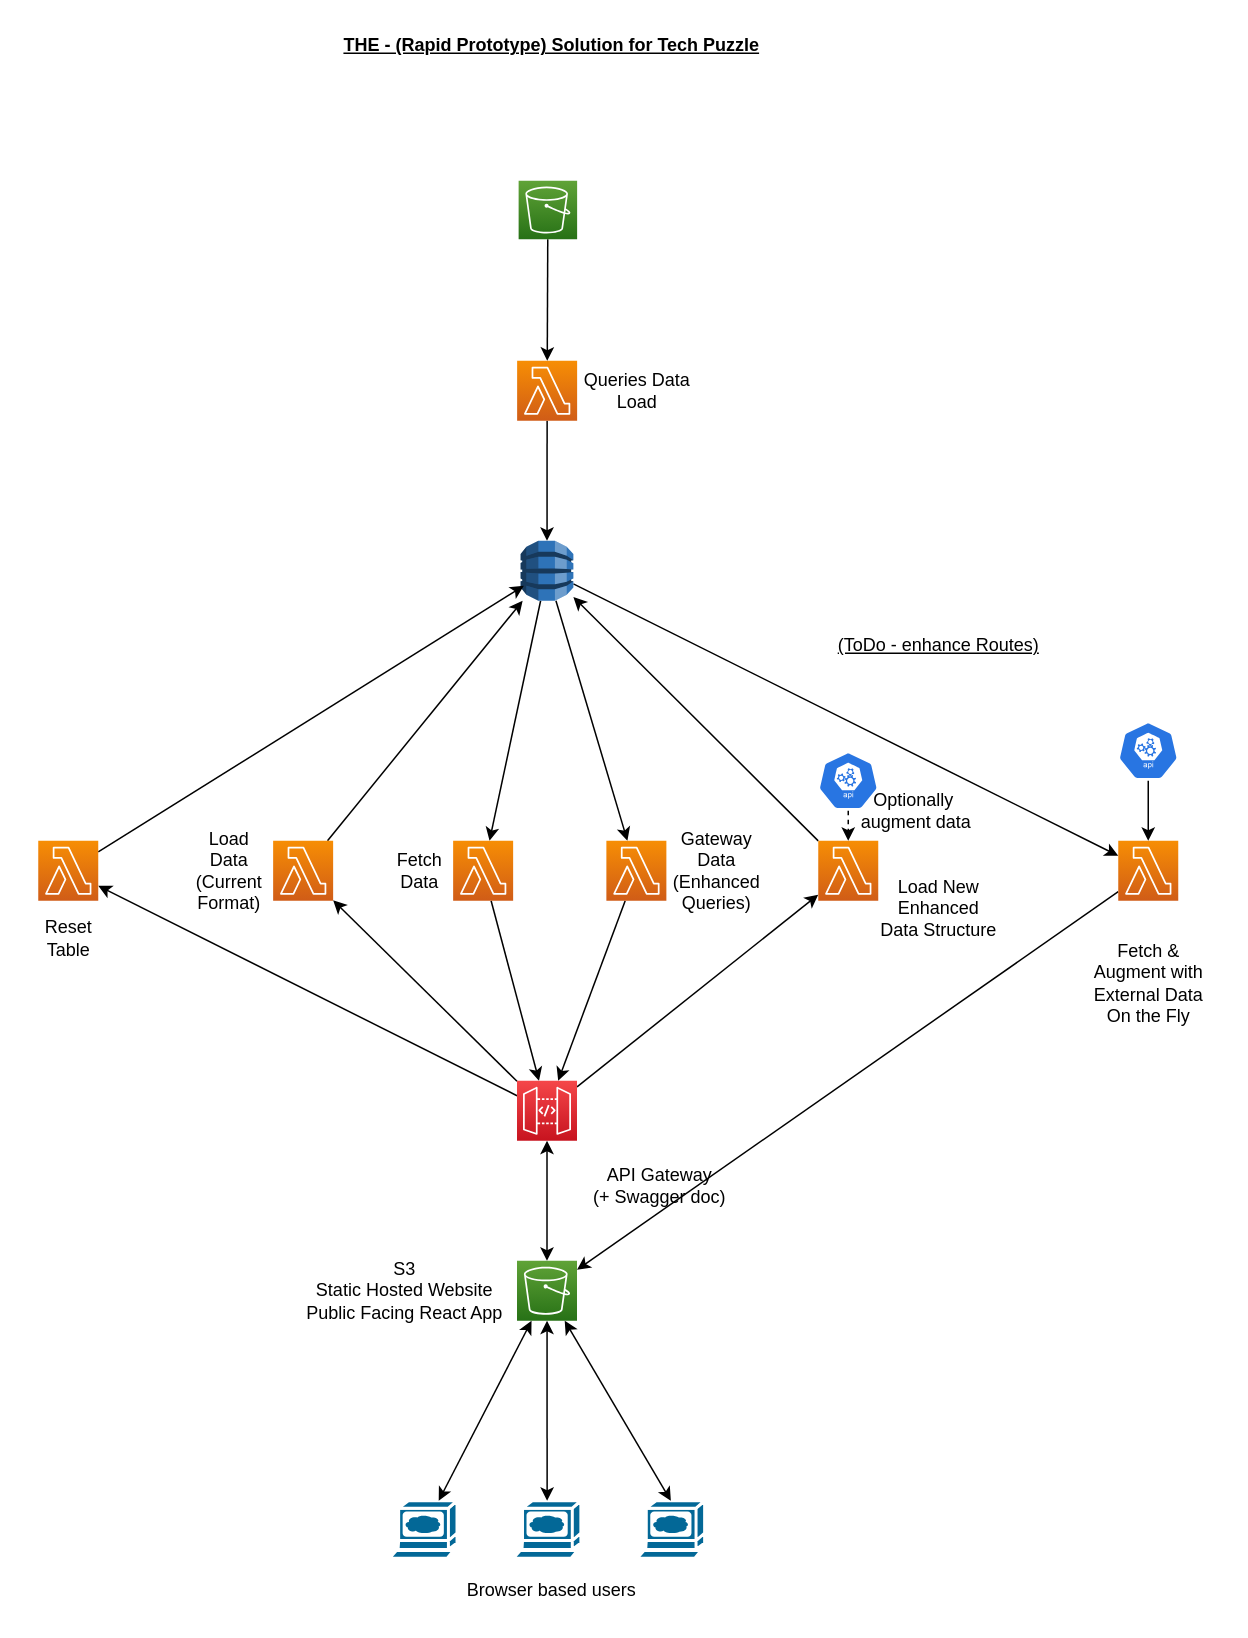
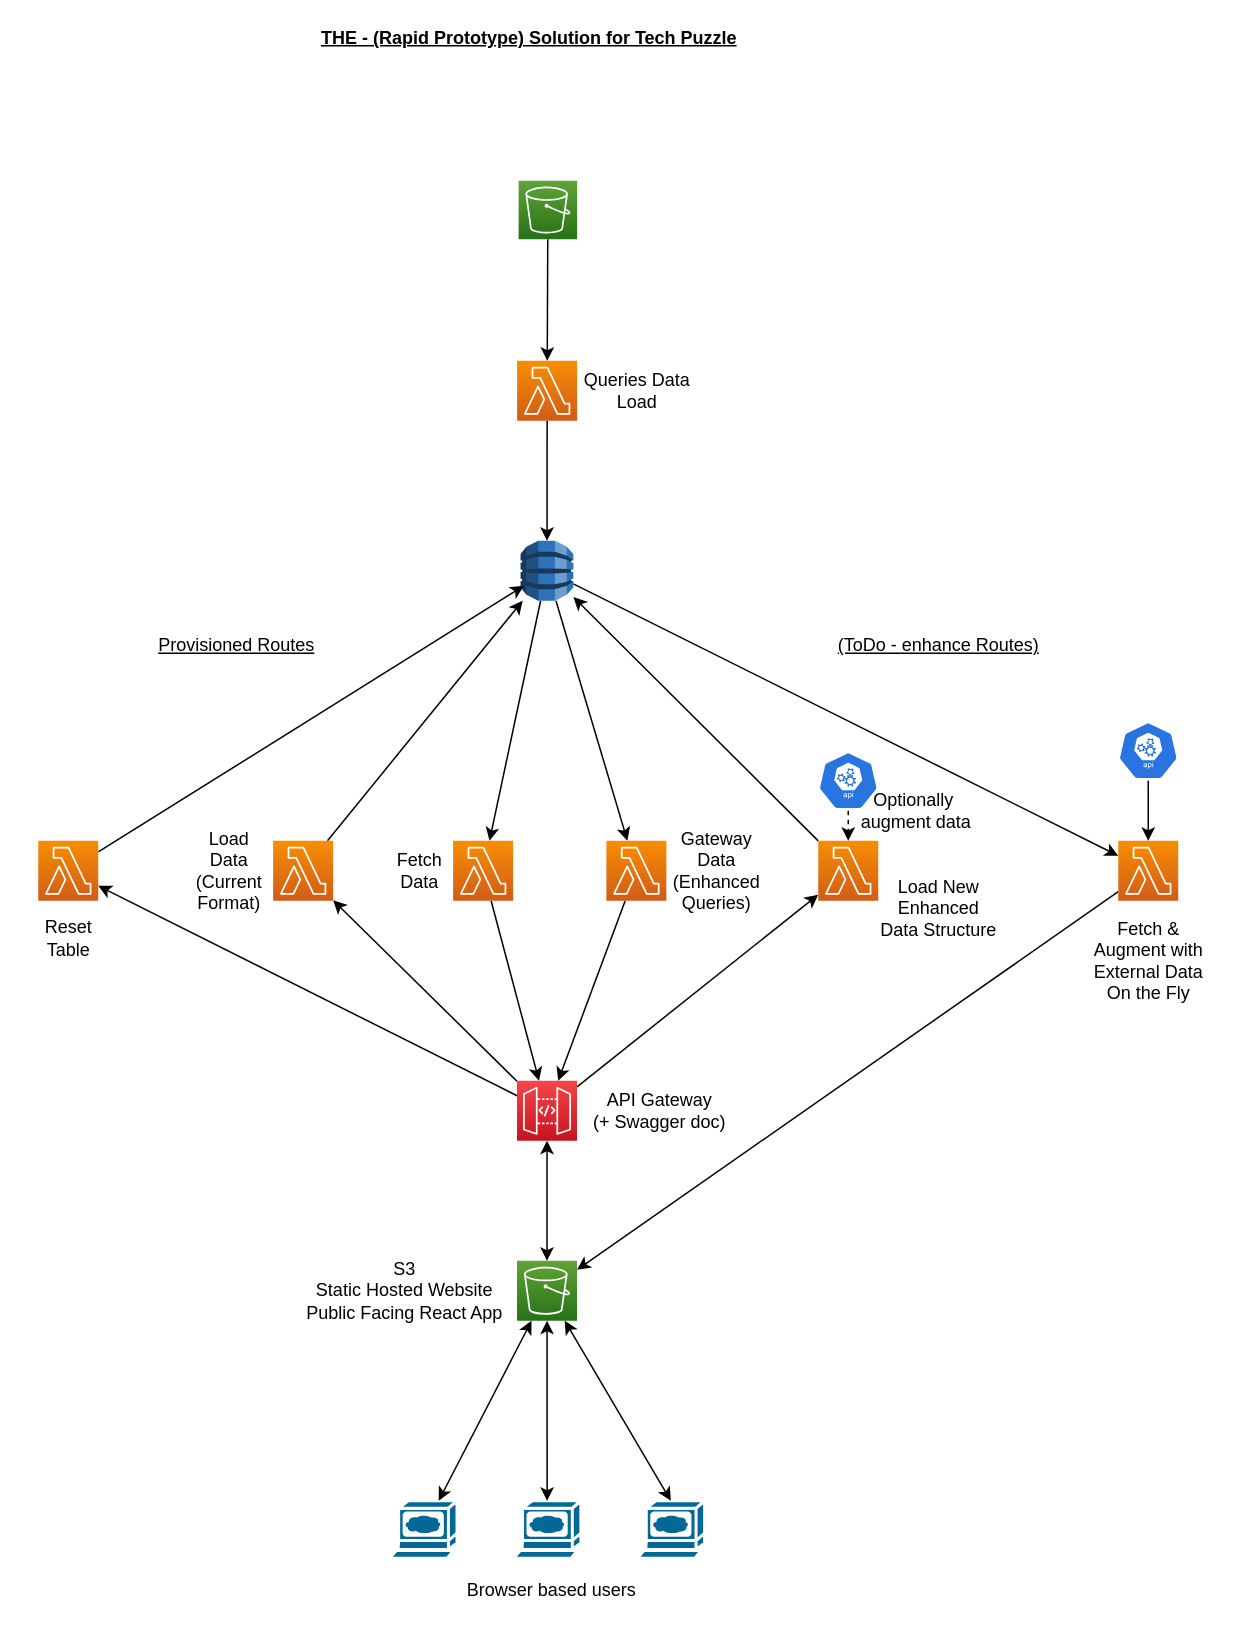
(551, 46) -> (528, 38)
none -> (236, 646)
(1148, 983) -> (1148, 961)
(659, 1186) -> (659, 1111)
